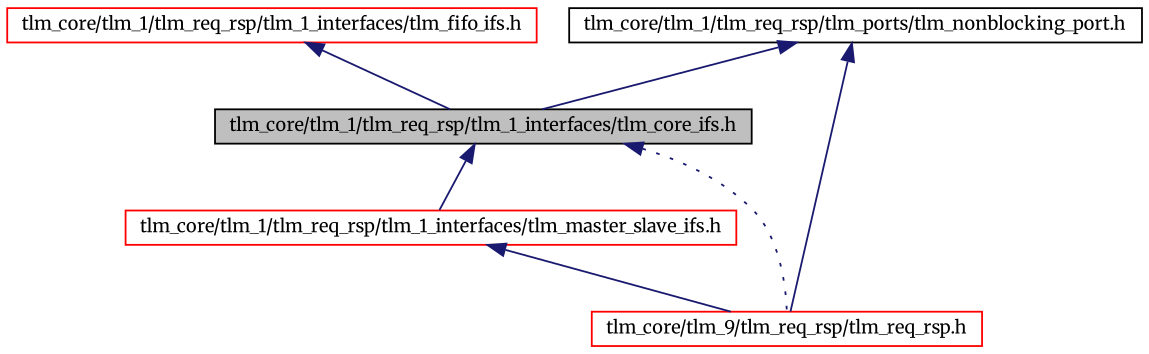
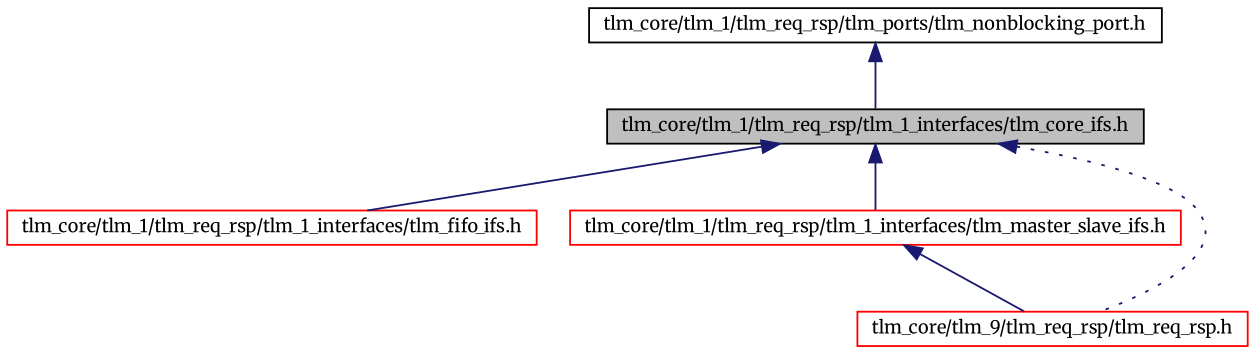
(386, 80) -> (564, 179)
(819, 187) -> none
